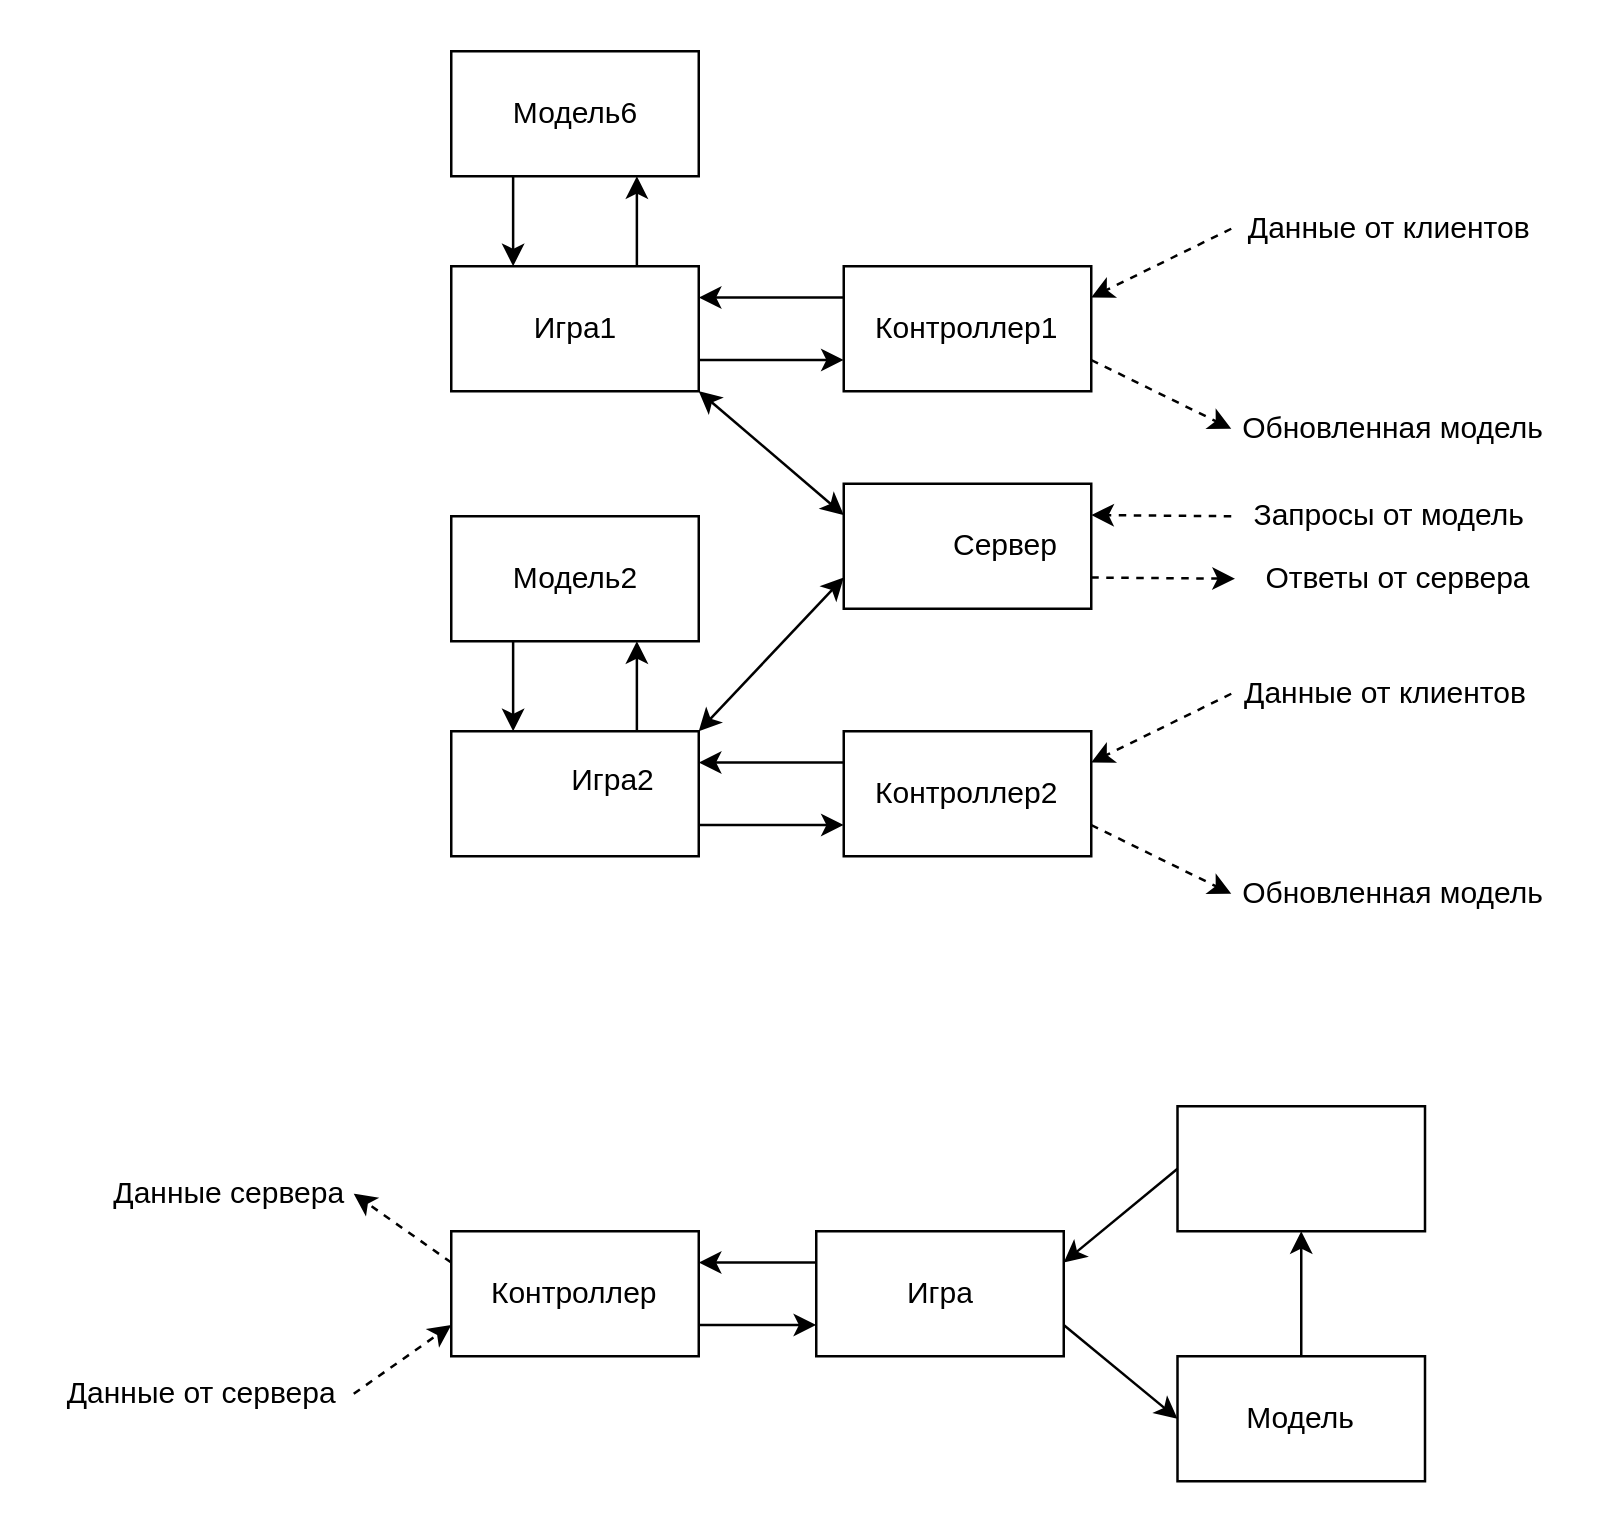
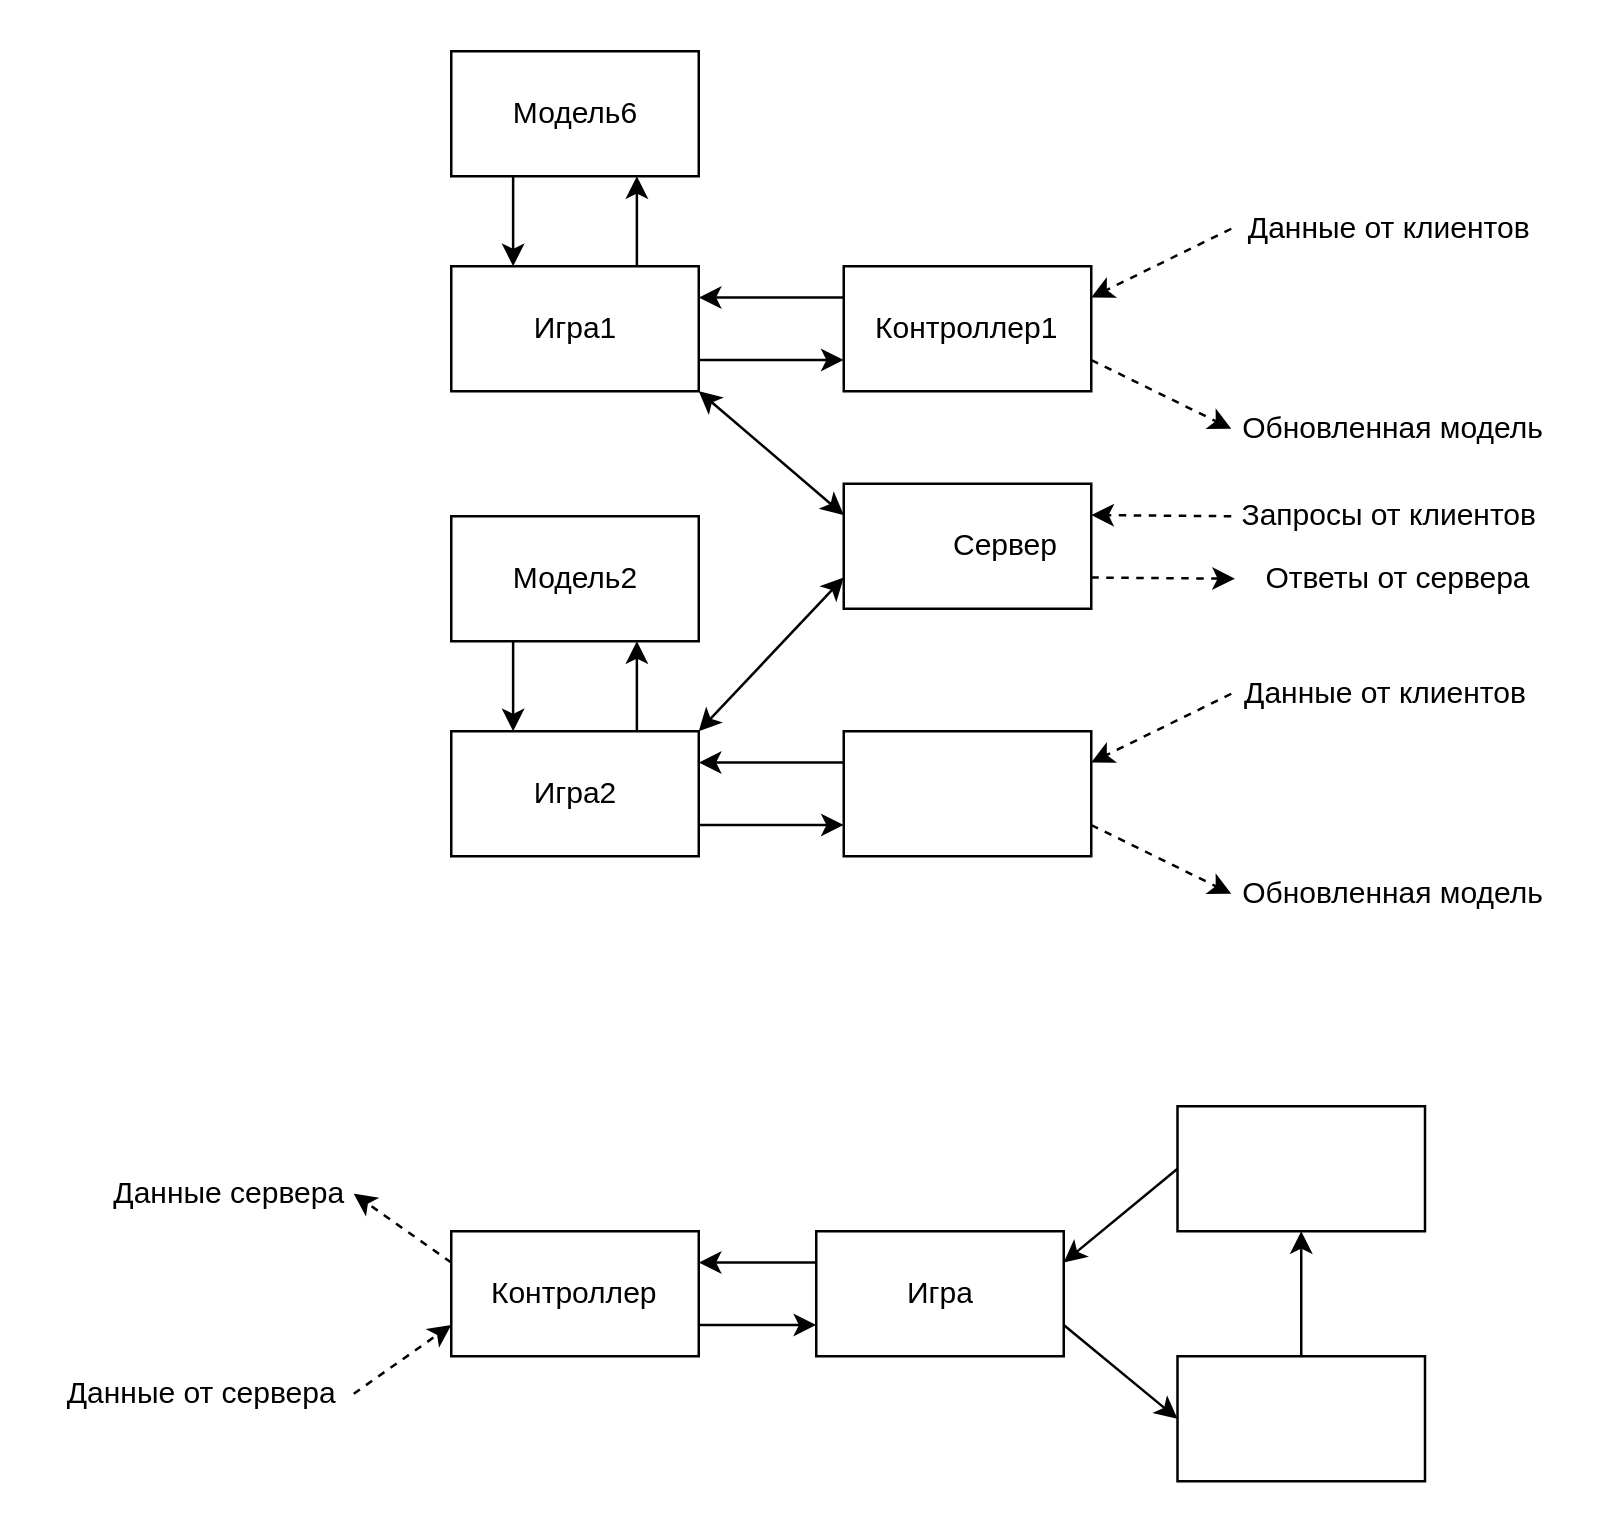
(1390, 516) -> (1390, 516)
(613, 781) -> (575, 794)
(968, 794) -> none
(1301, 1419) -> none
